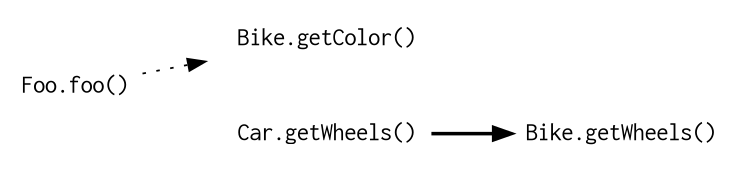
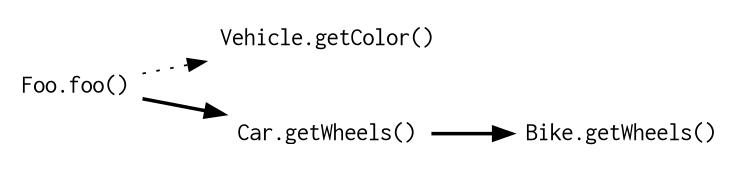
(327, 39) -> (327, 39)
none -> (174, 105)
